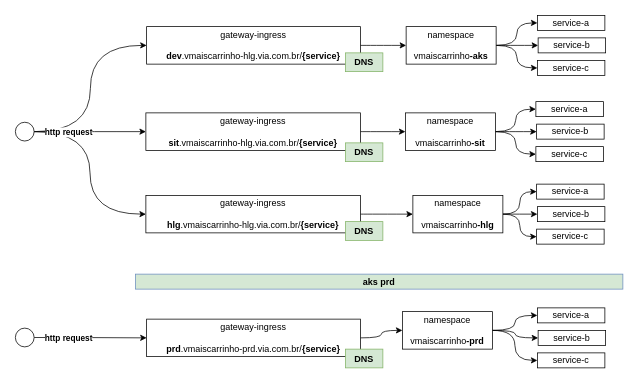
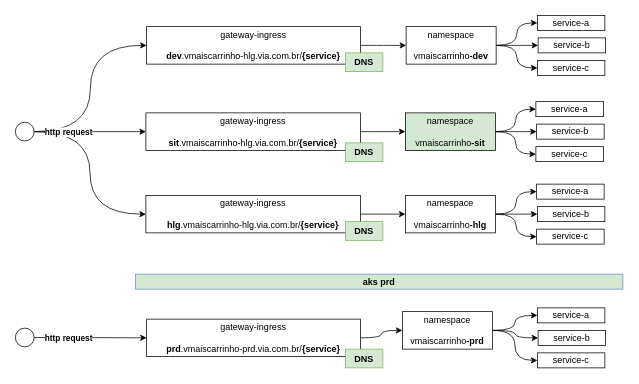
(451, 45) -> (451, 45)
(450, 132) -> (450, 132)
(458, 214) -> (450, 214)
